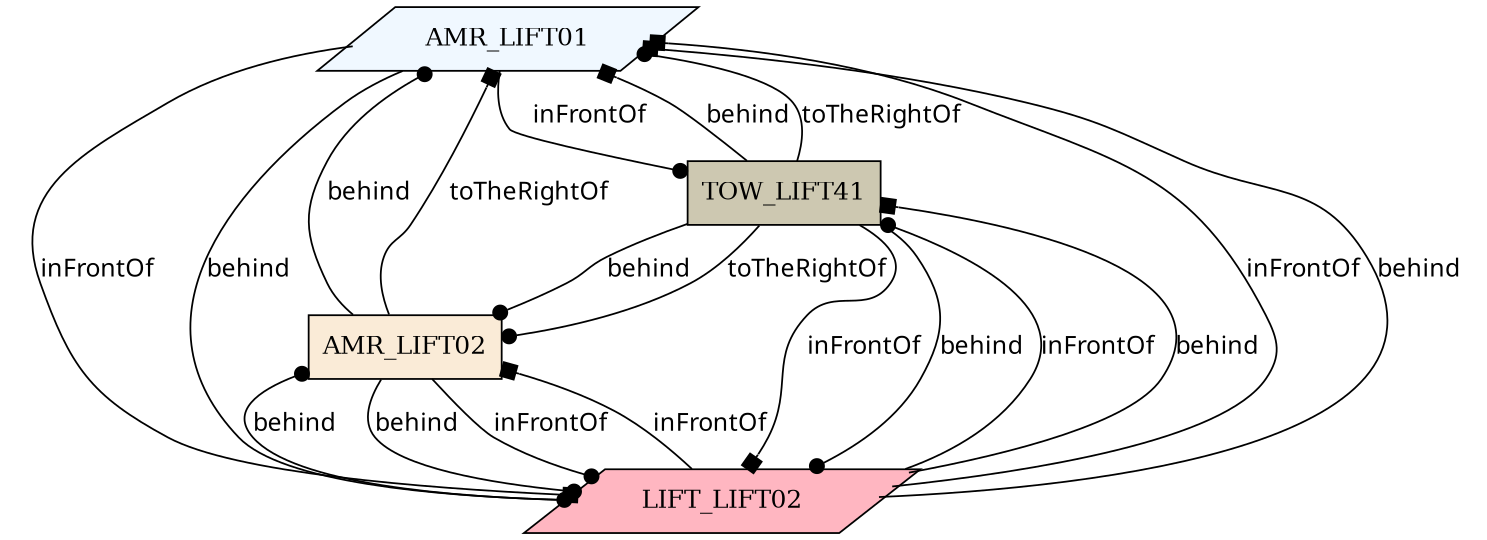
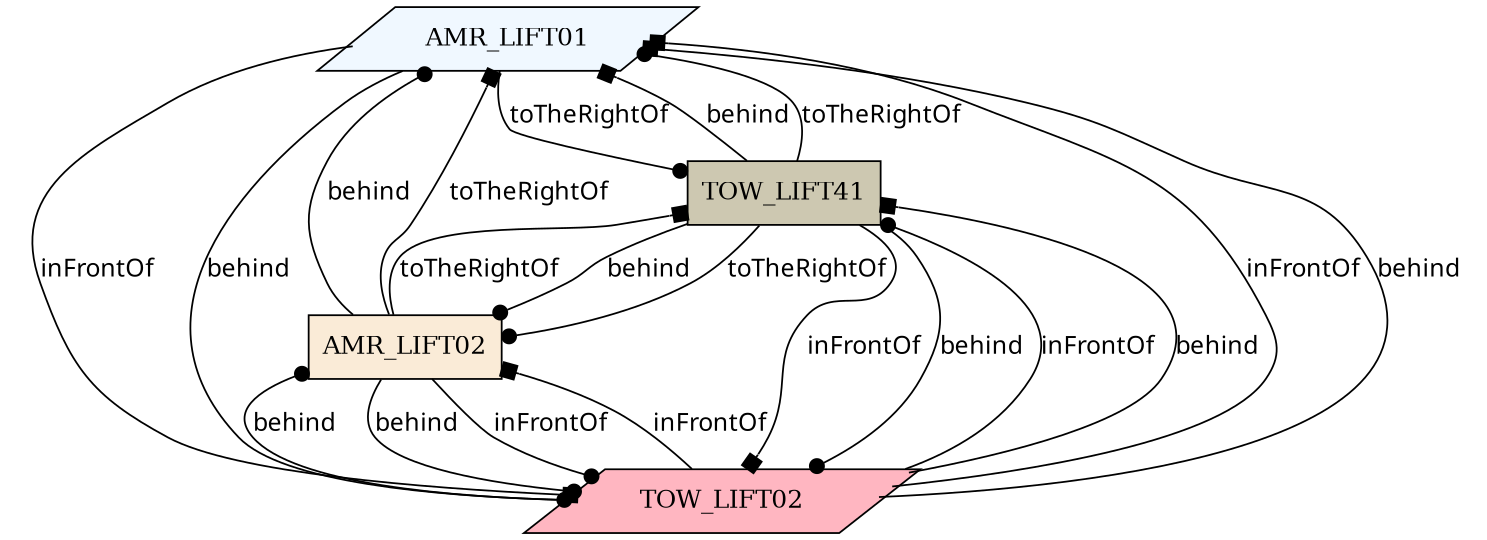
(589, 116) -> (589, 116)
none -> (502, 230)
(722, 501) -> (722, 501)
